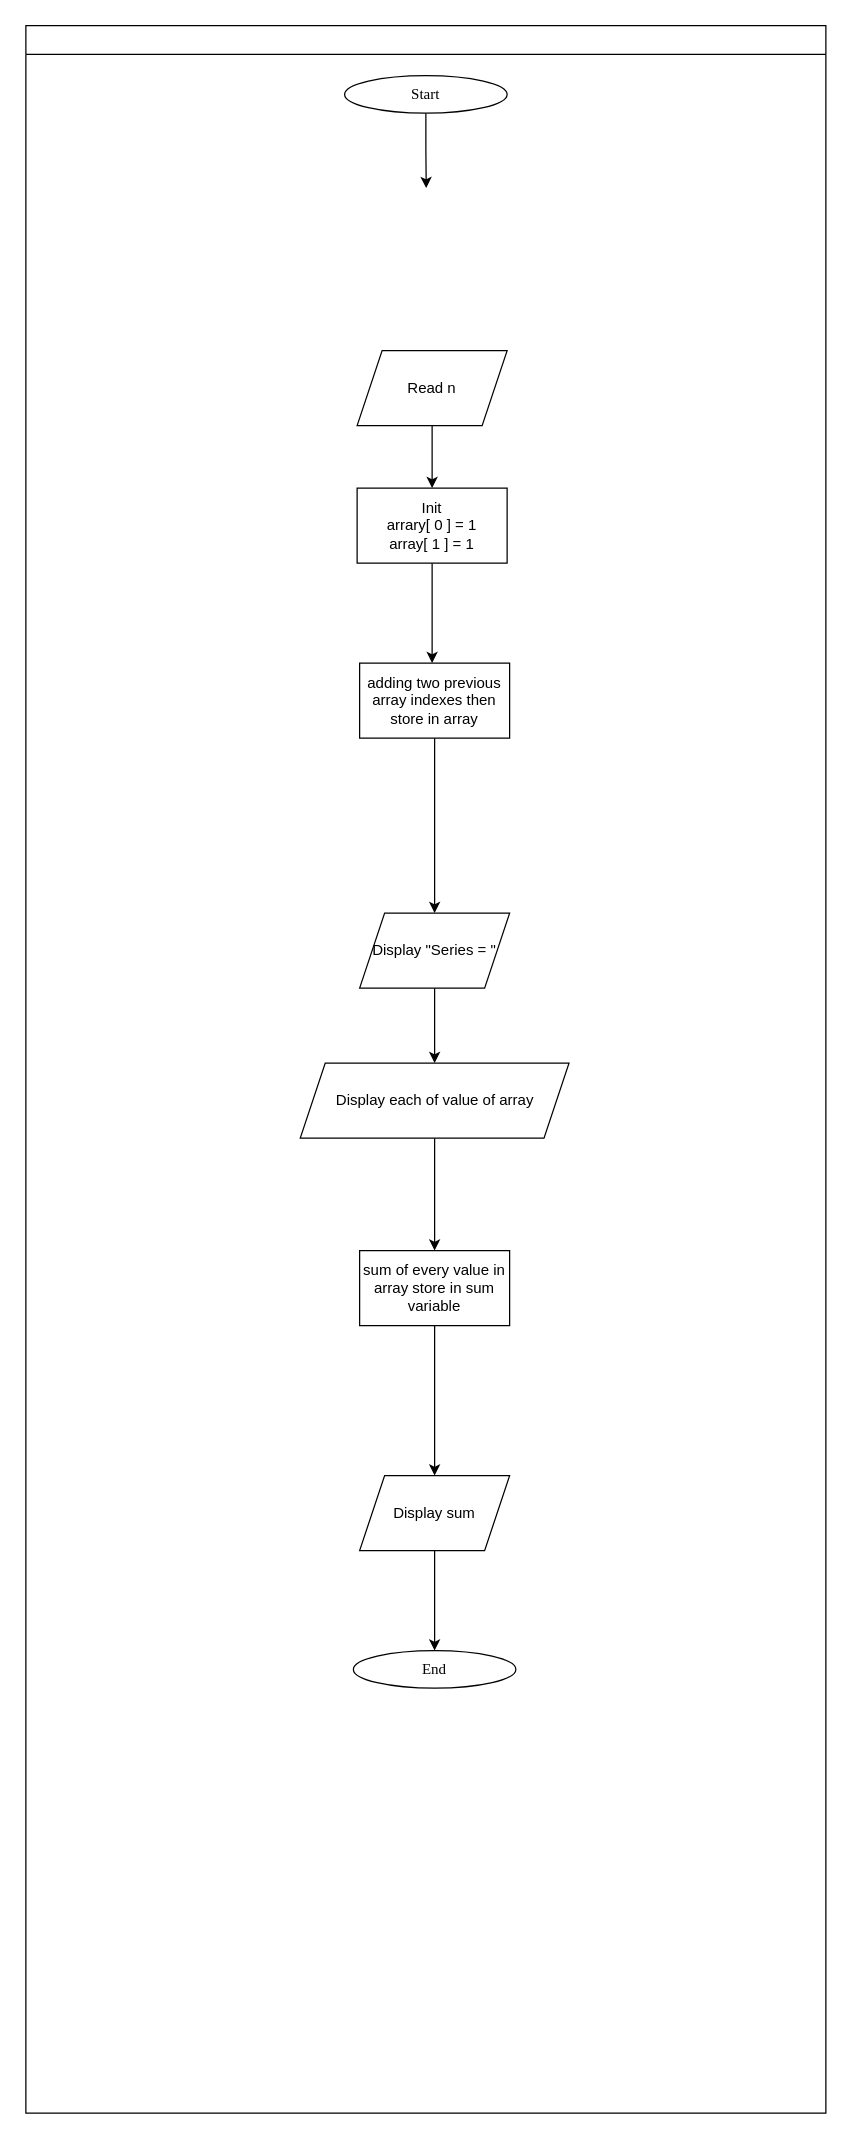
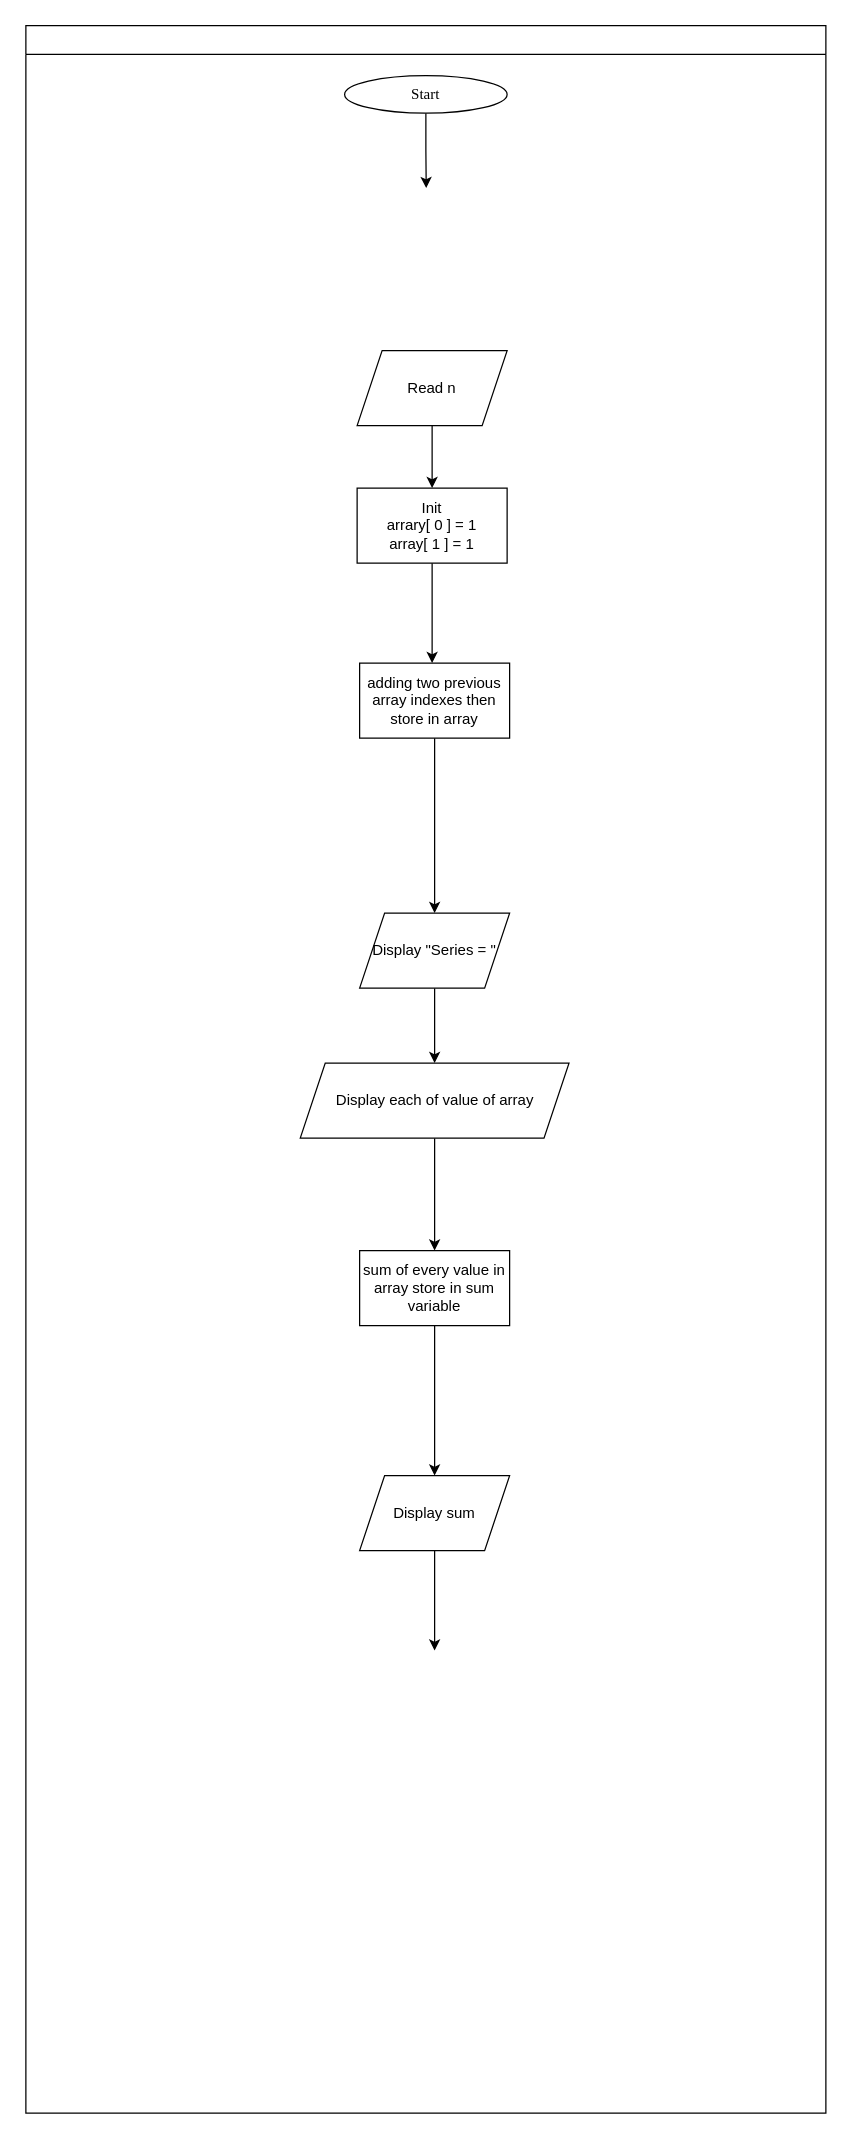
(434, 1669) -> none
